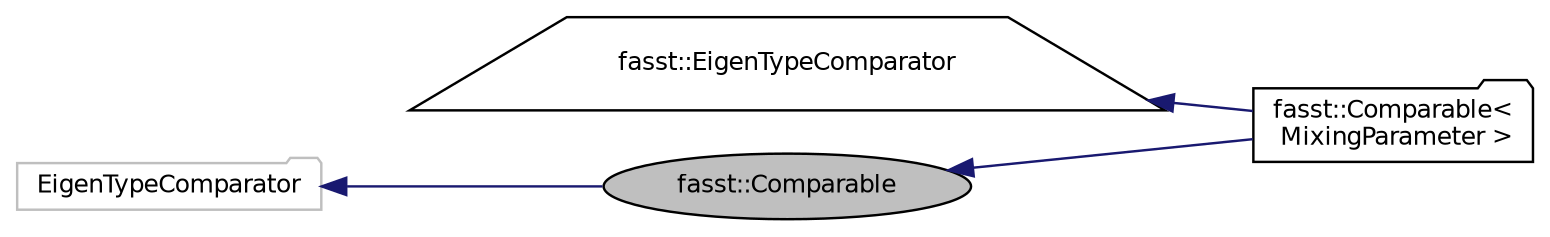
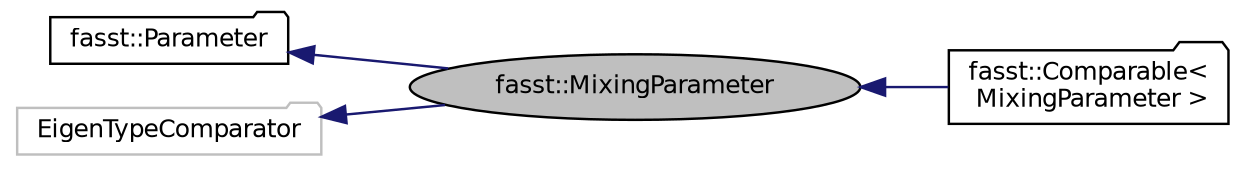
none -> (169, 40)
(787, 64) -> none
(787, 186) -> (635, 87)
